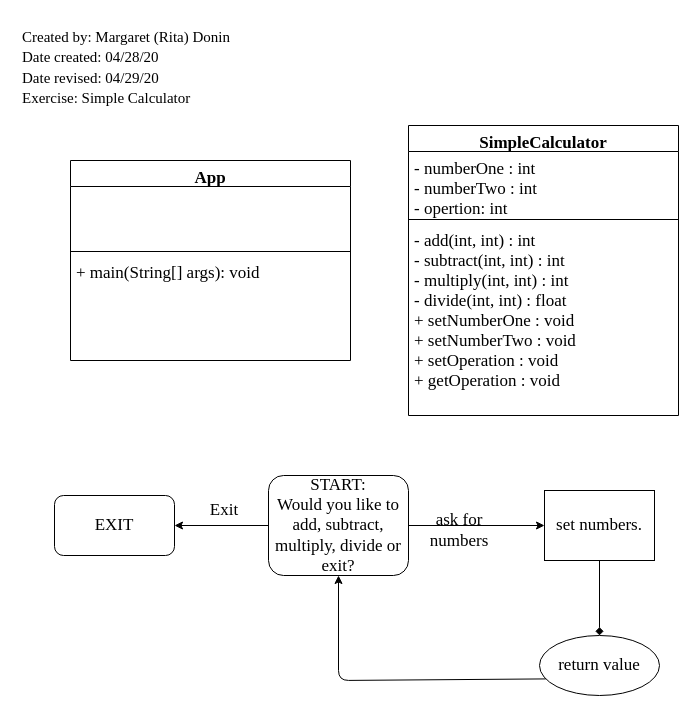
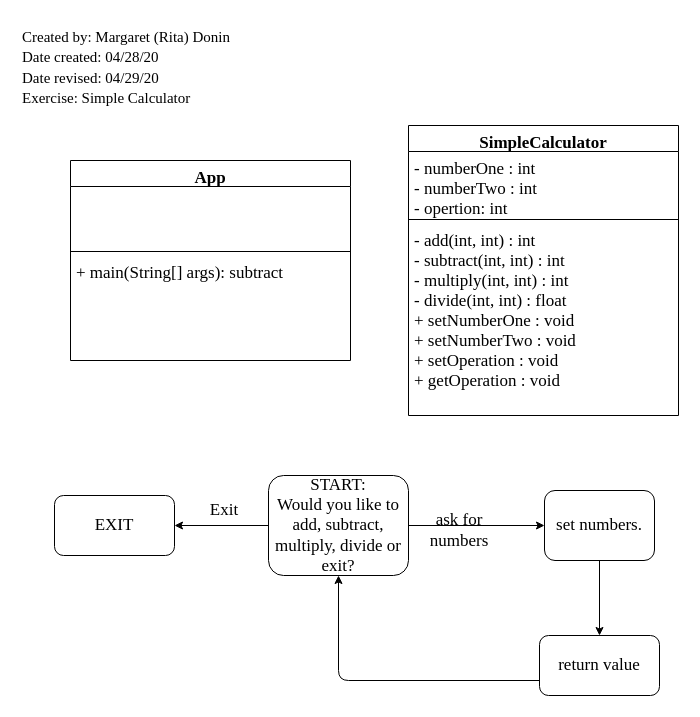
(191, 272) -> (213, 272)
(600, 526) -> (600, 526)
(600, 626) -> (600, 627)
(600, 666) -> (600, 666)
